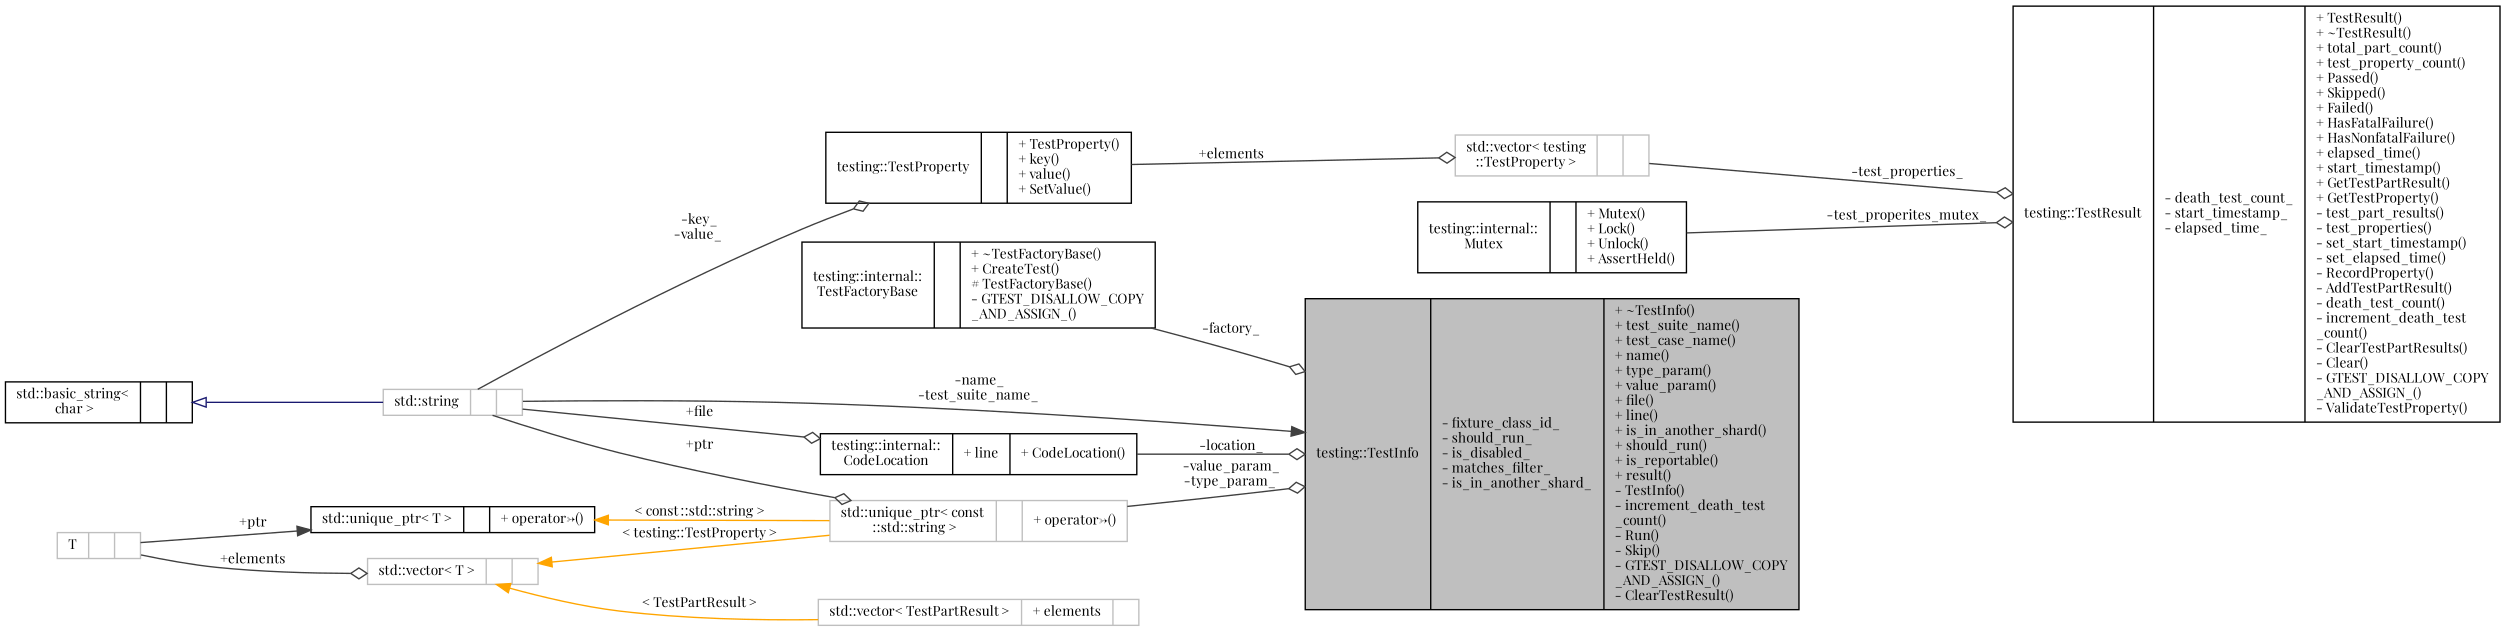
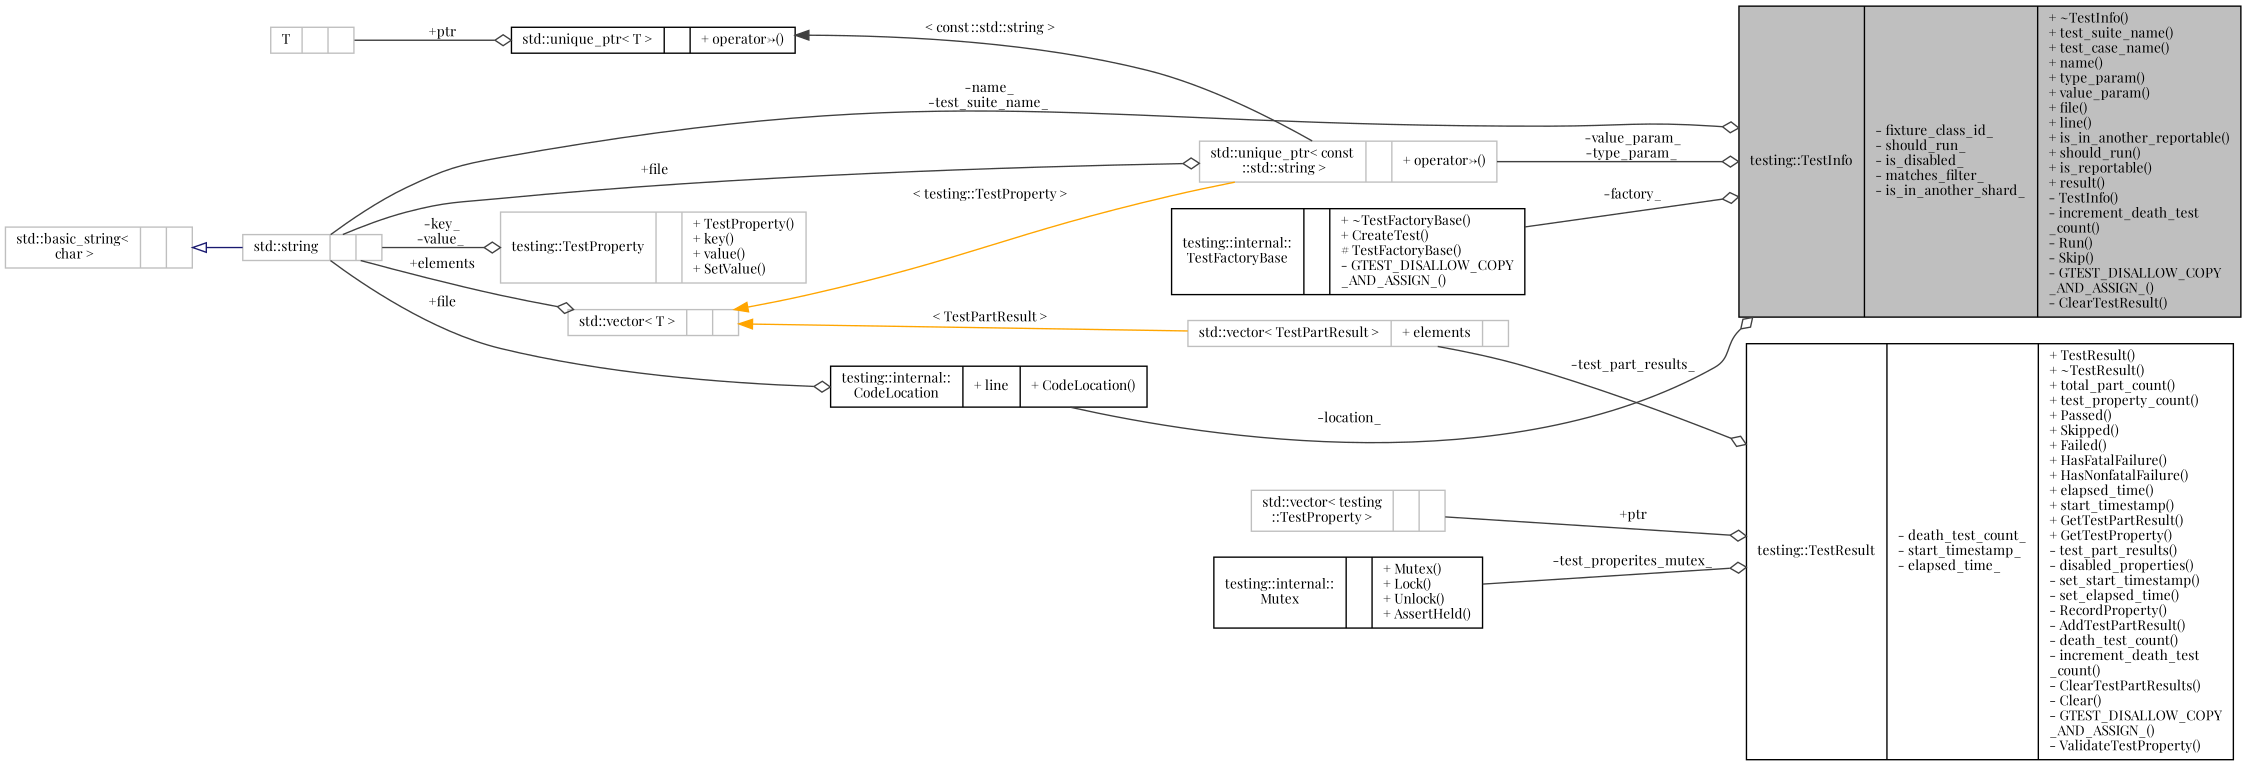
(1285, 161) -> none
(979, 168) -> (653, 248)
(1906, 173) -> (1632, 516)
(2374, 228) -> (2122, 566)
none -> (1586, 385)
(99, 402) -> (99, 248)
(907, 407) -> (1016, 111)
(1691, 431) -> (2139, 138)
(698, 445) -> (653, 170)
(719, 520) -> (1068, 54)
(219, 537) -> (425, 40)
(245, 570) -> (458, 286)
